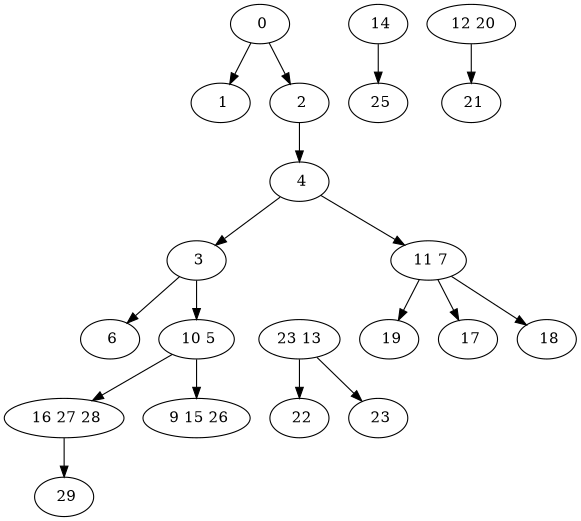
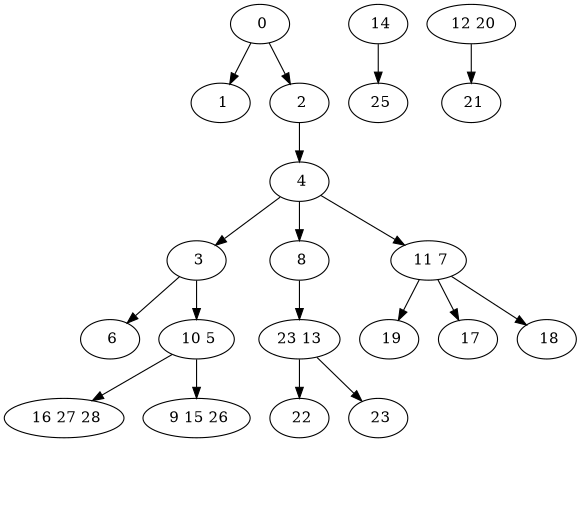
none -> (299, 260)
(64, 497) -> none
